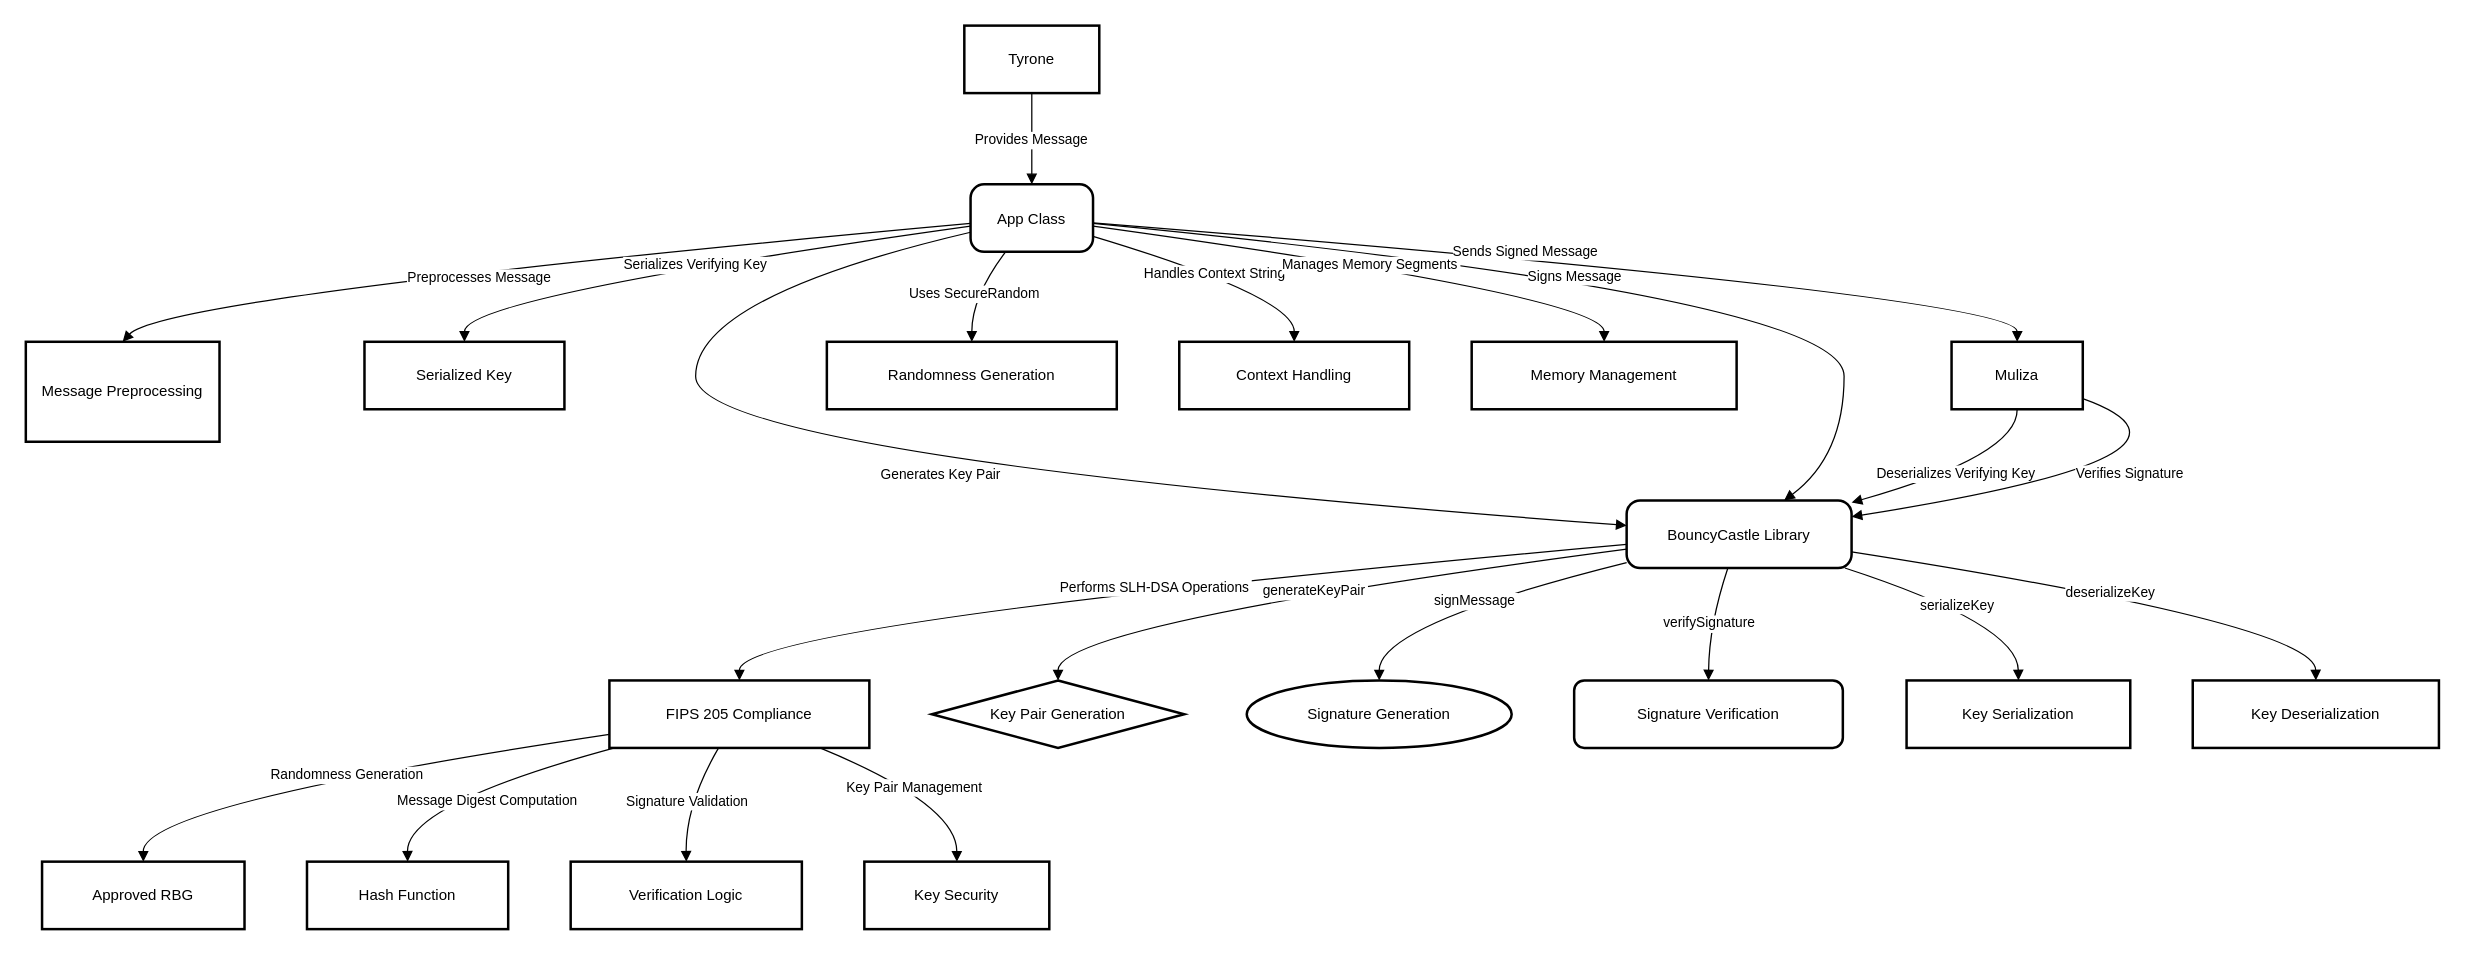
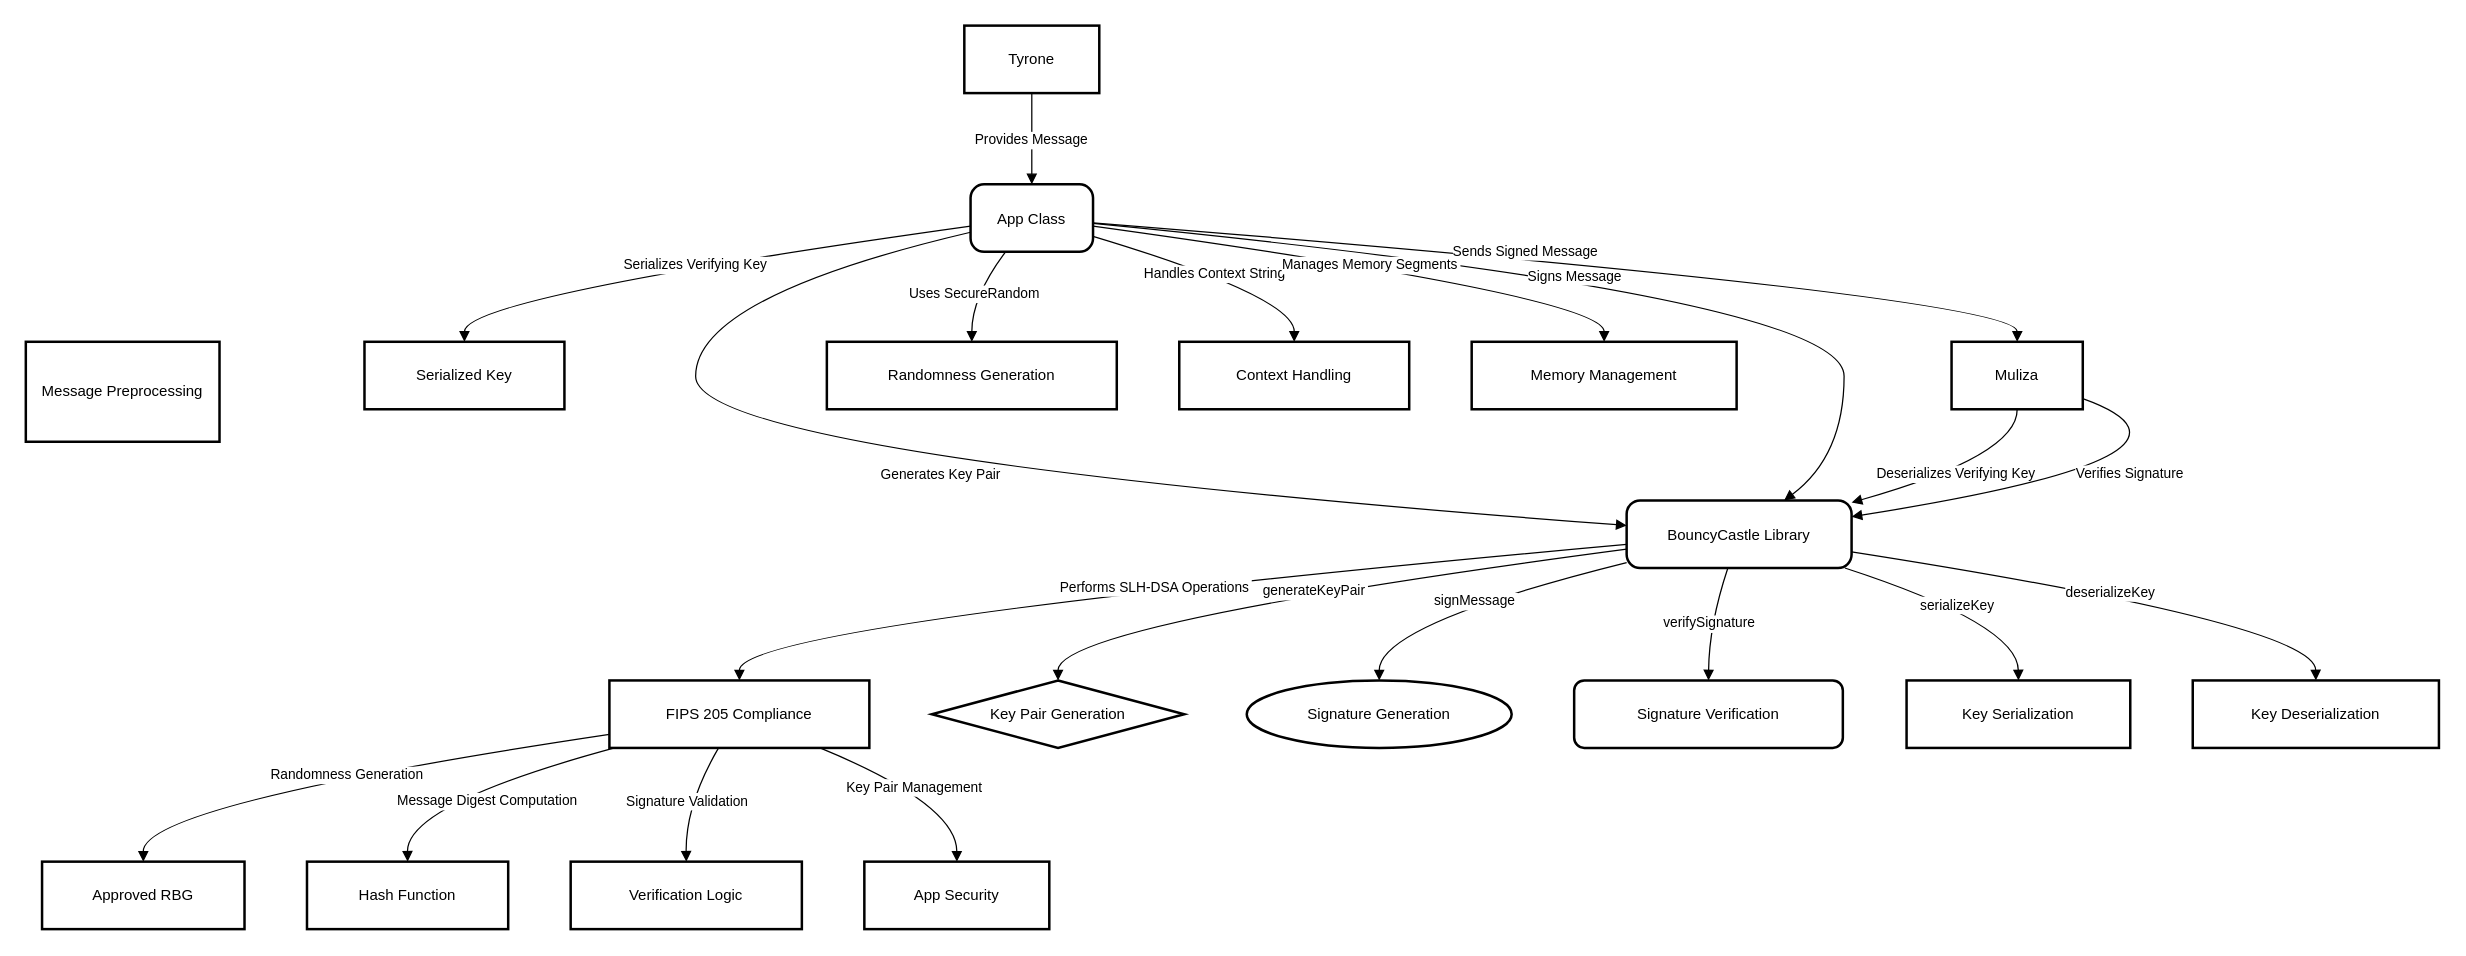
(547, 265) -> none
(957, 896) -> (957, 896)
